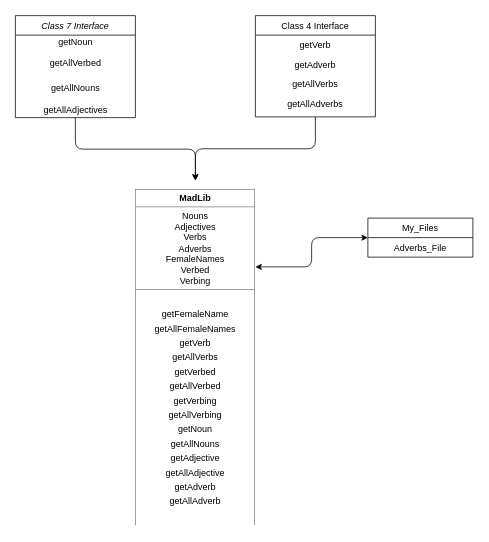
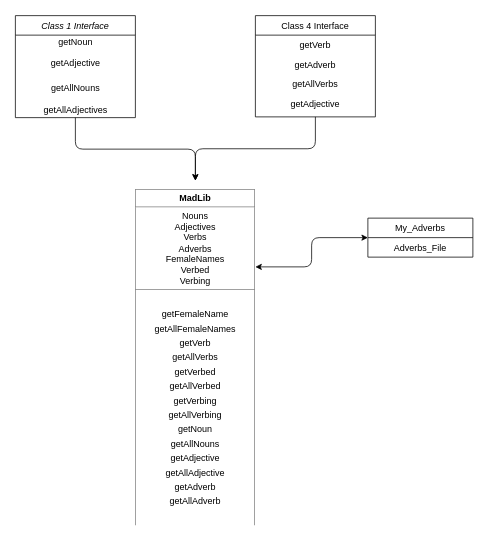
(75, 26) -> (75, 26)
(76, 57) -> (76, 57)
(315, 104) -> (315, 104)
(420, 228) -> (420, 228)
